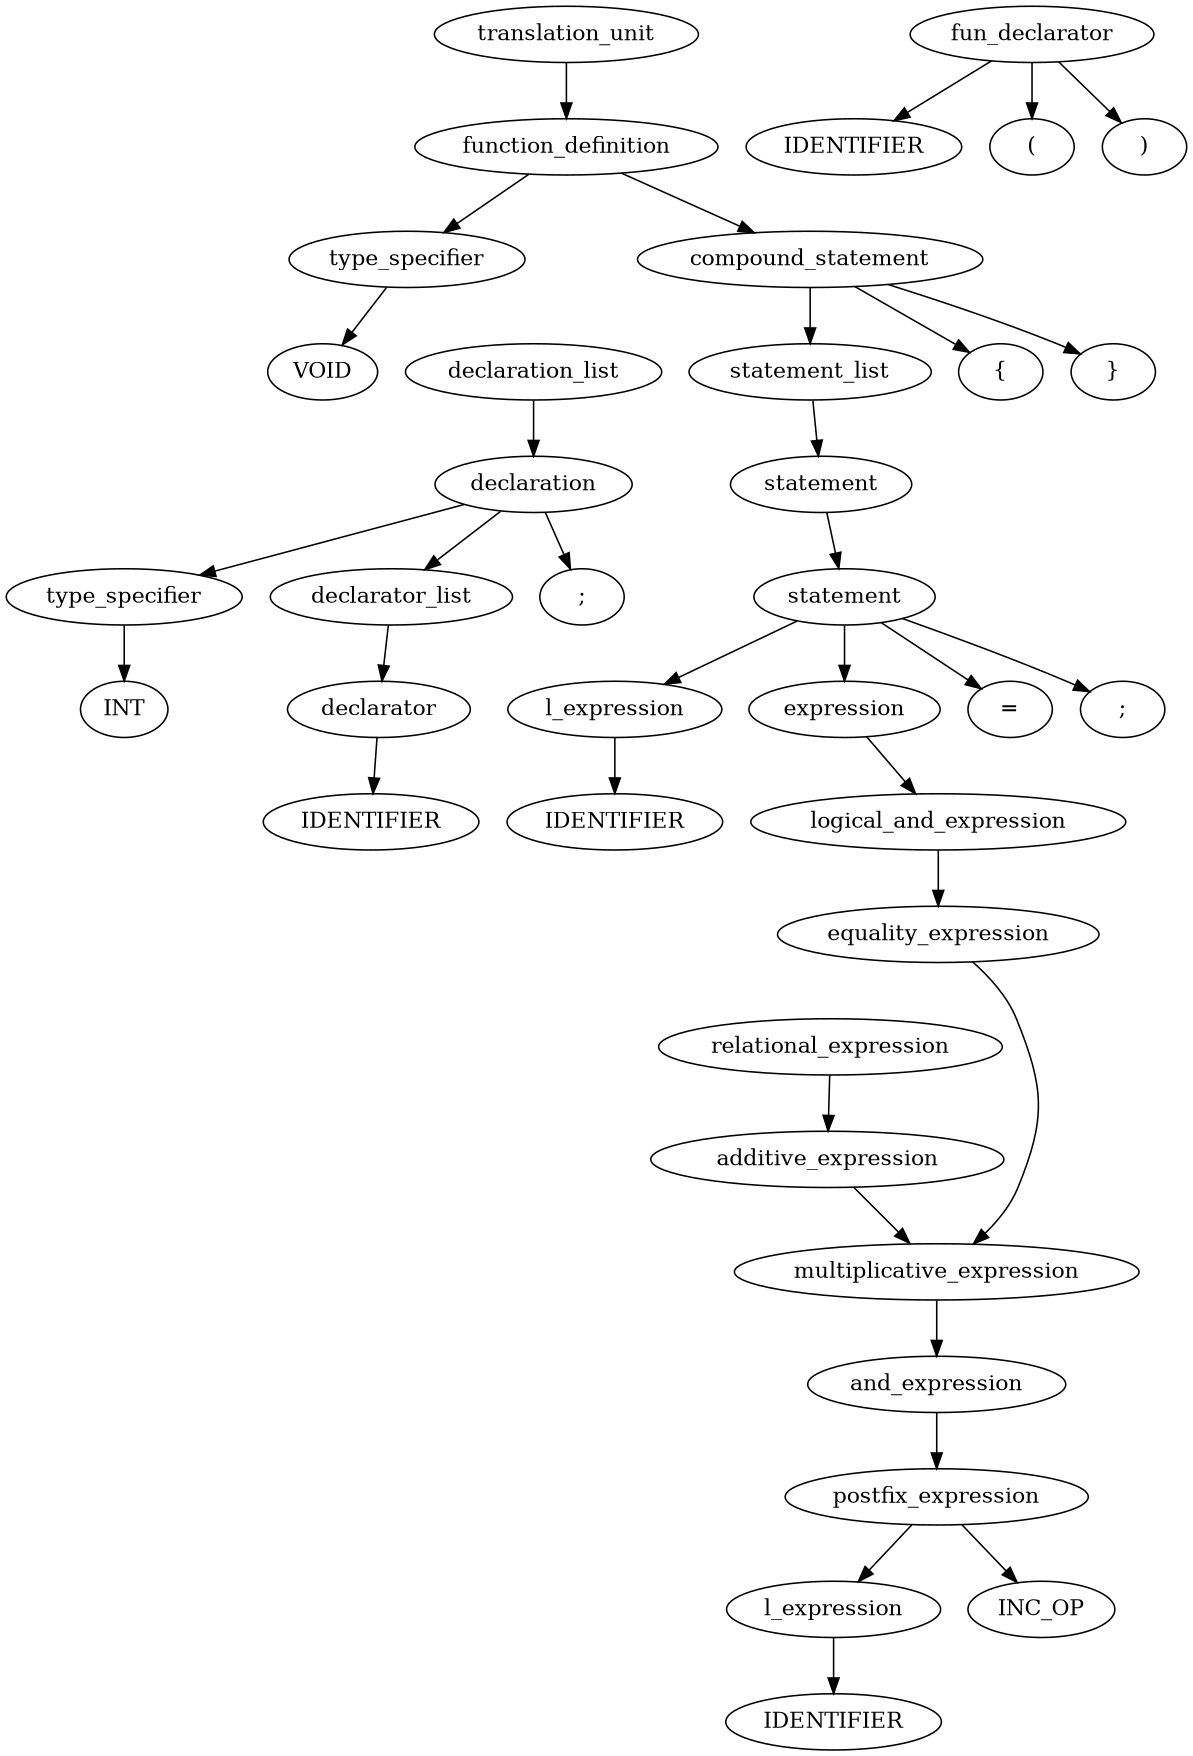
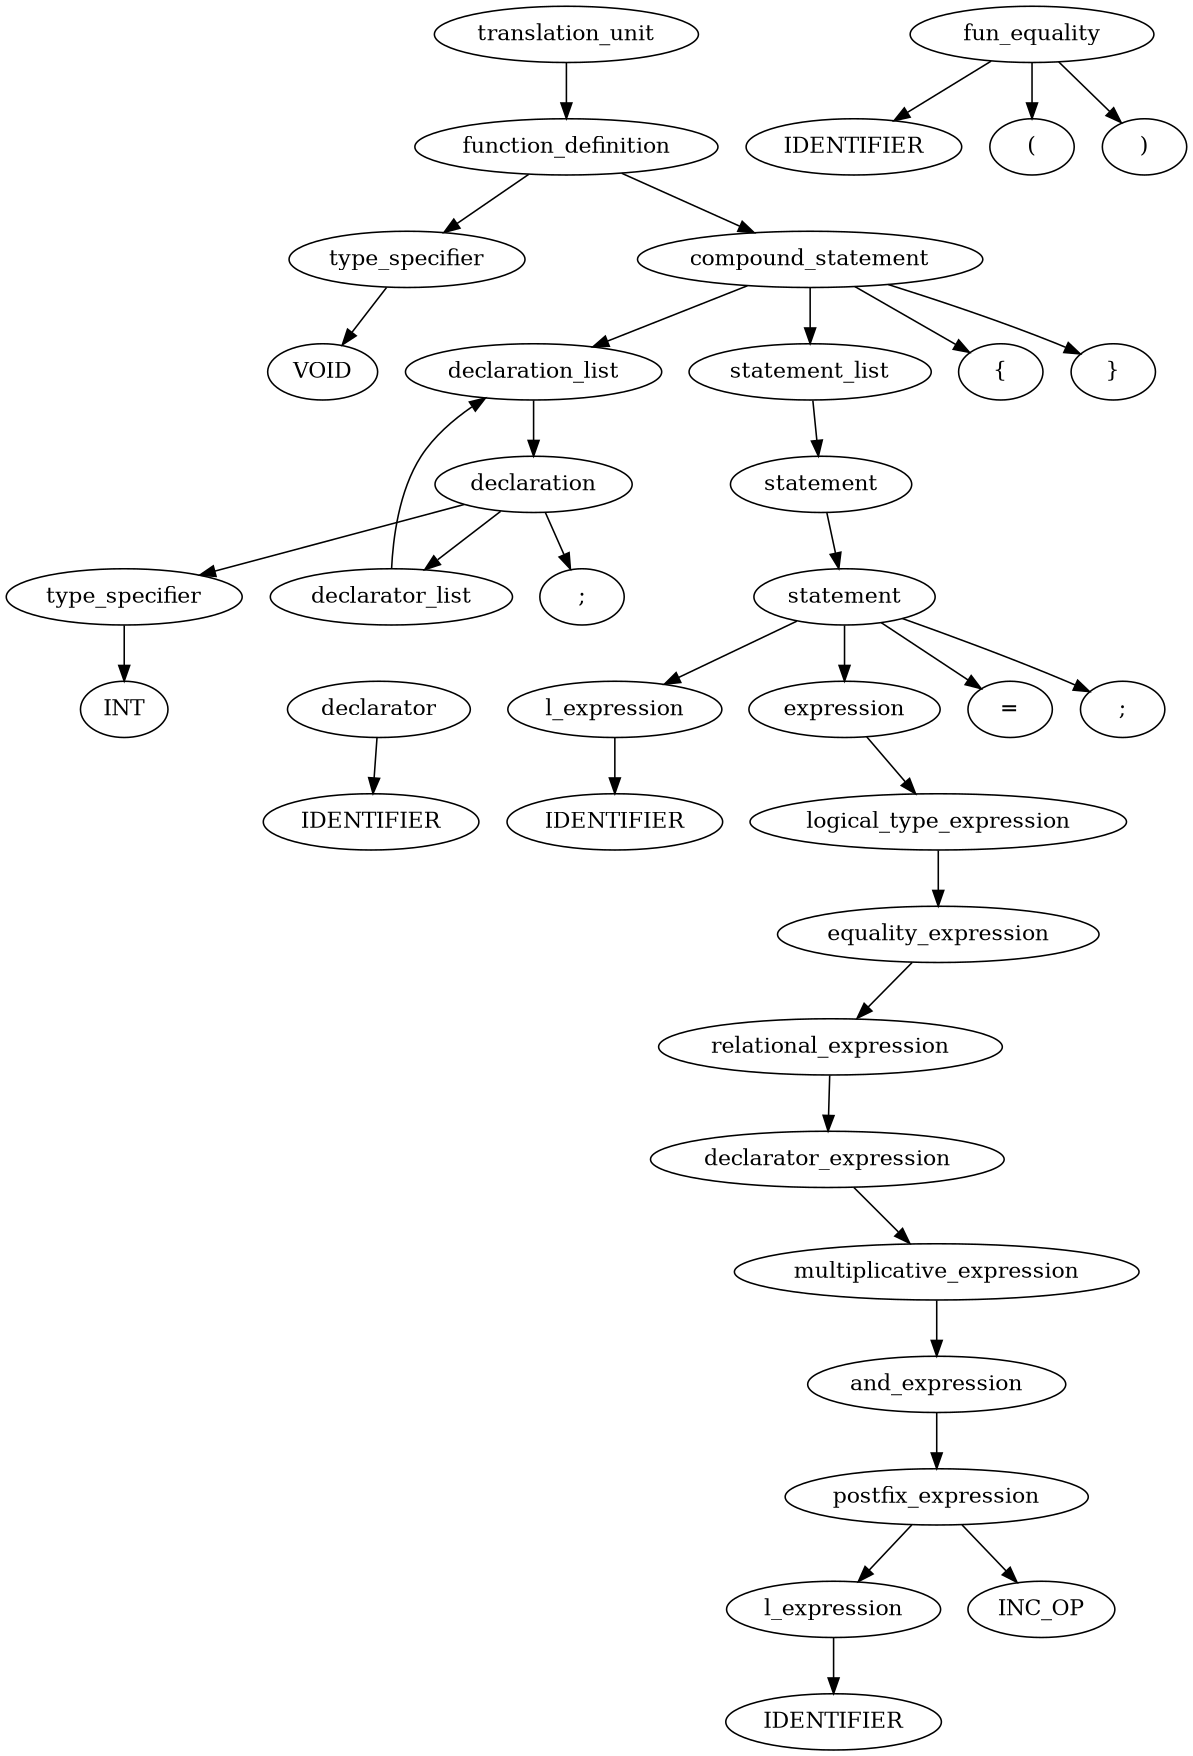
(1032, 34) -> (1032, 34)
none -> (678, 313)
(386, 645) -> (411, 477)
(938, 822) -> (938, 822)
(1038, 1095) -> (890, 985)
(827, 1159) -> (827, 1159)
